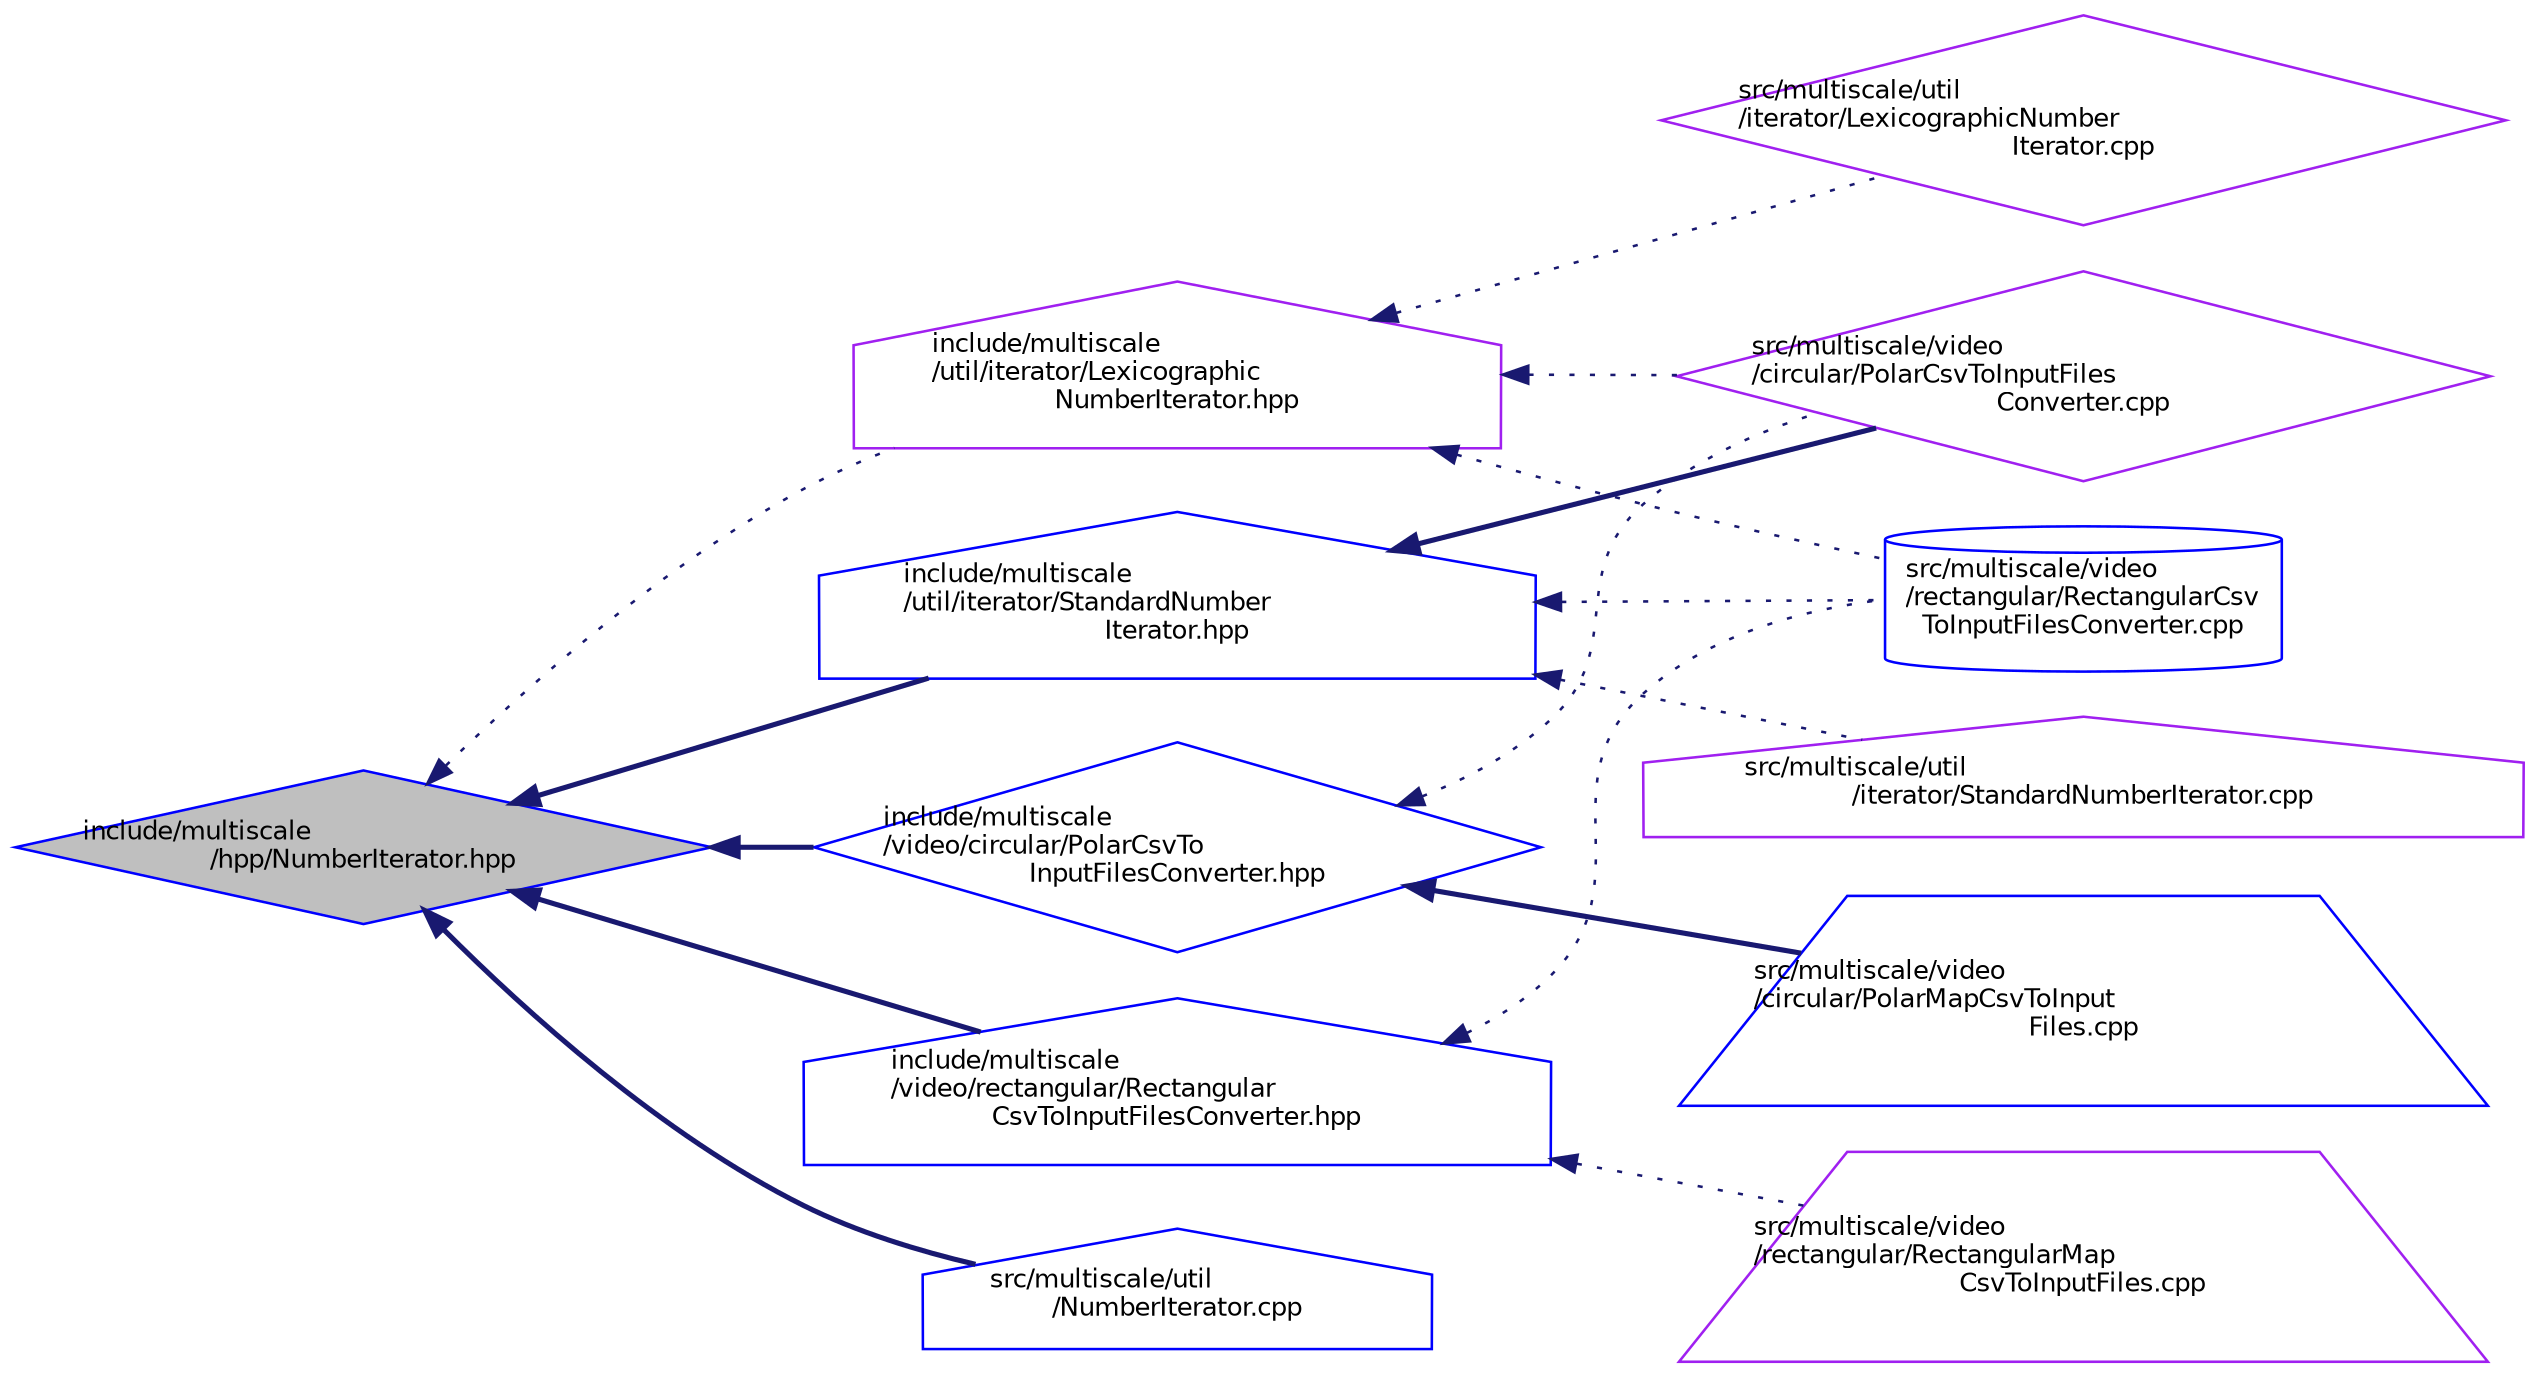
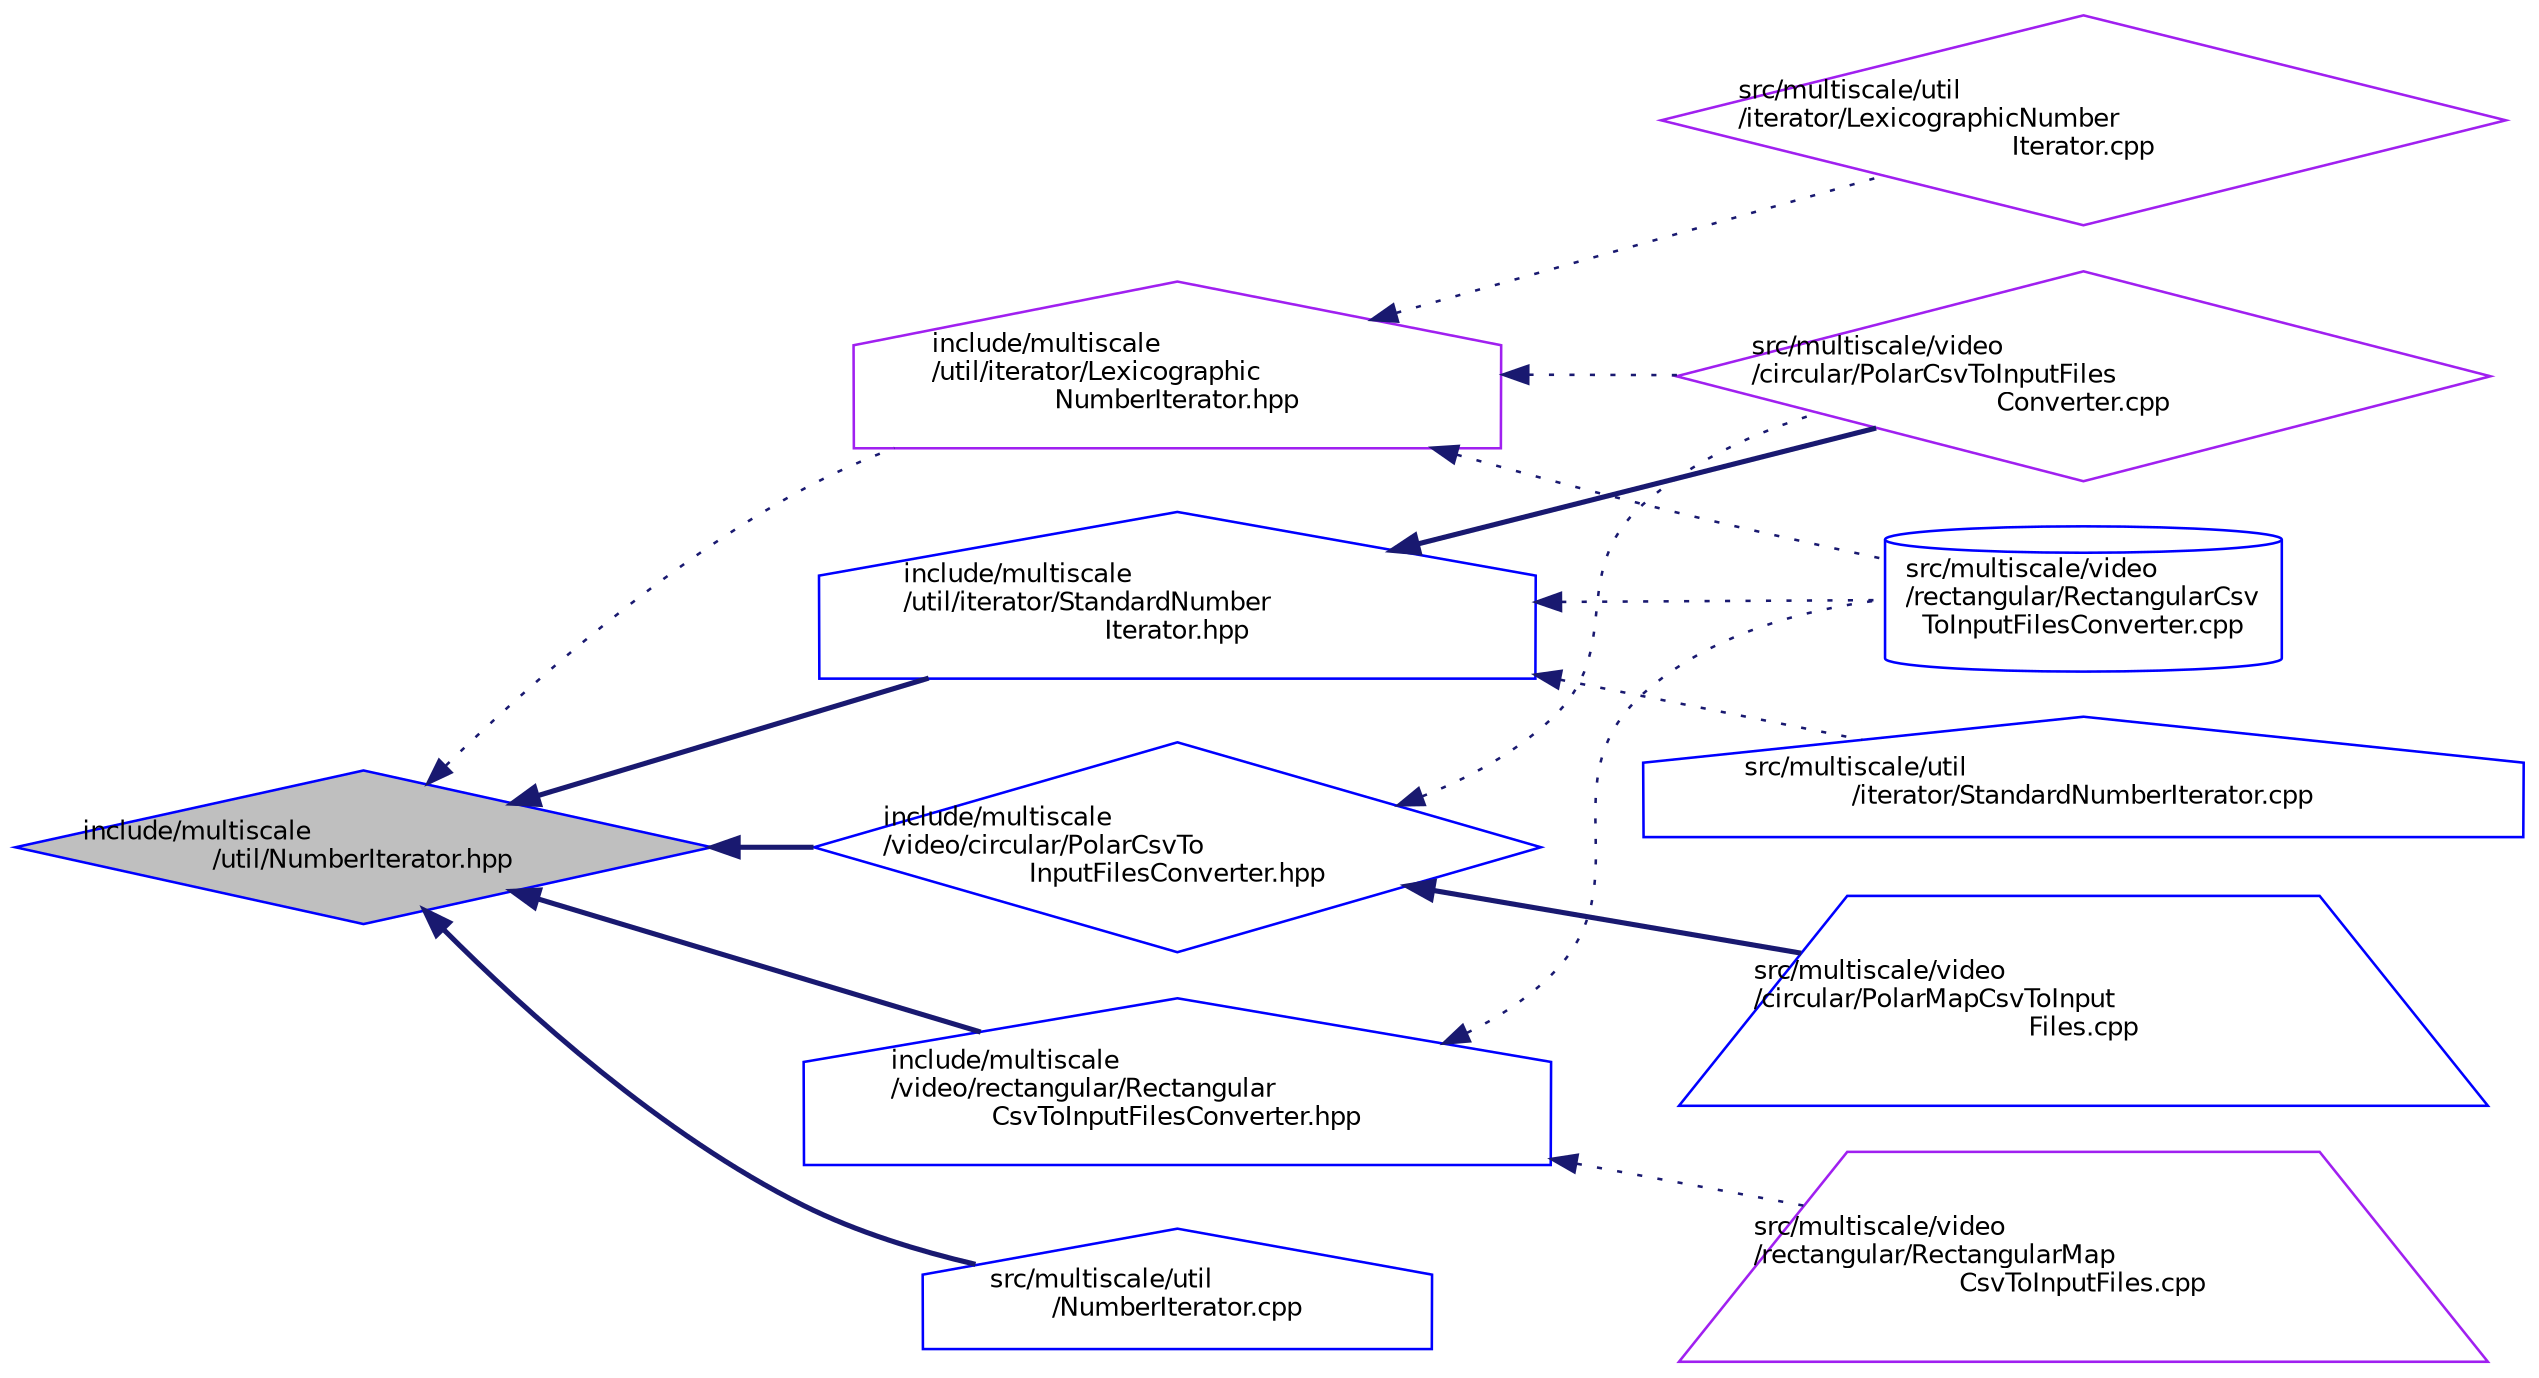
(2083, 783) -> (2083, 783)
(363, 847) -> (363, 847)
